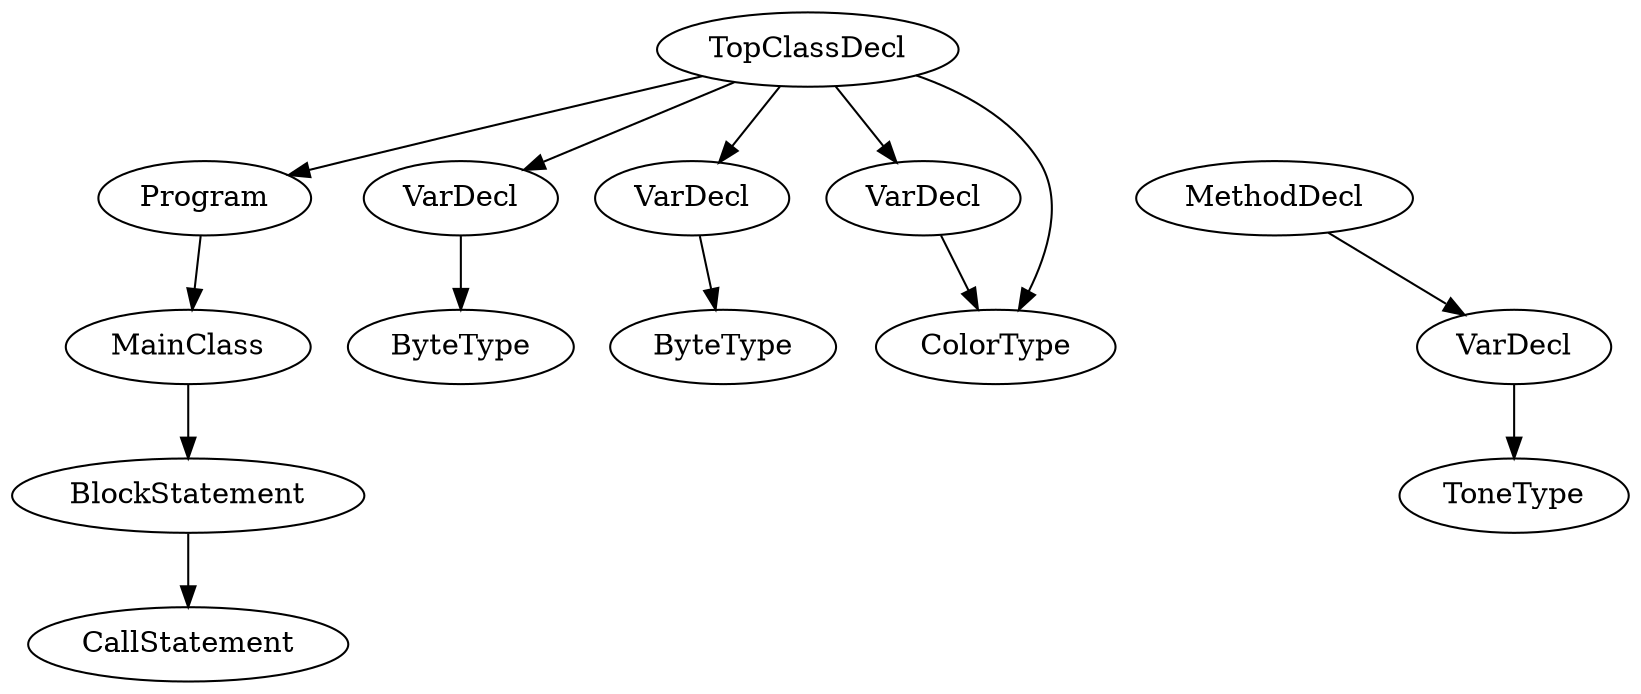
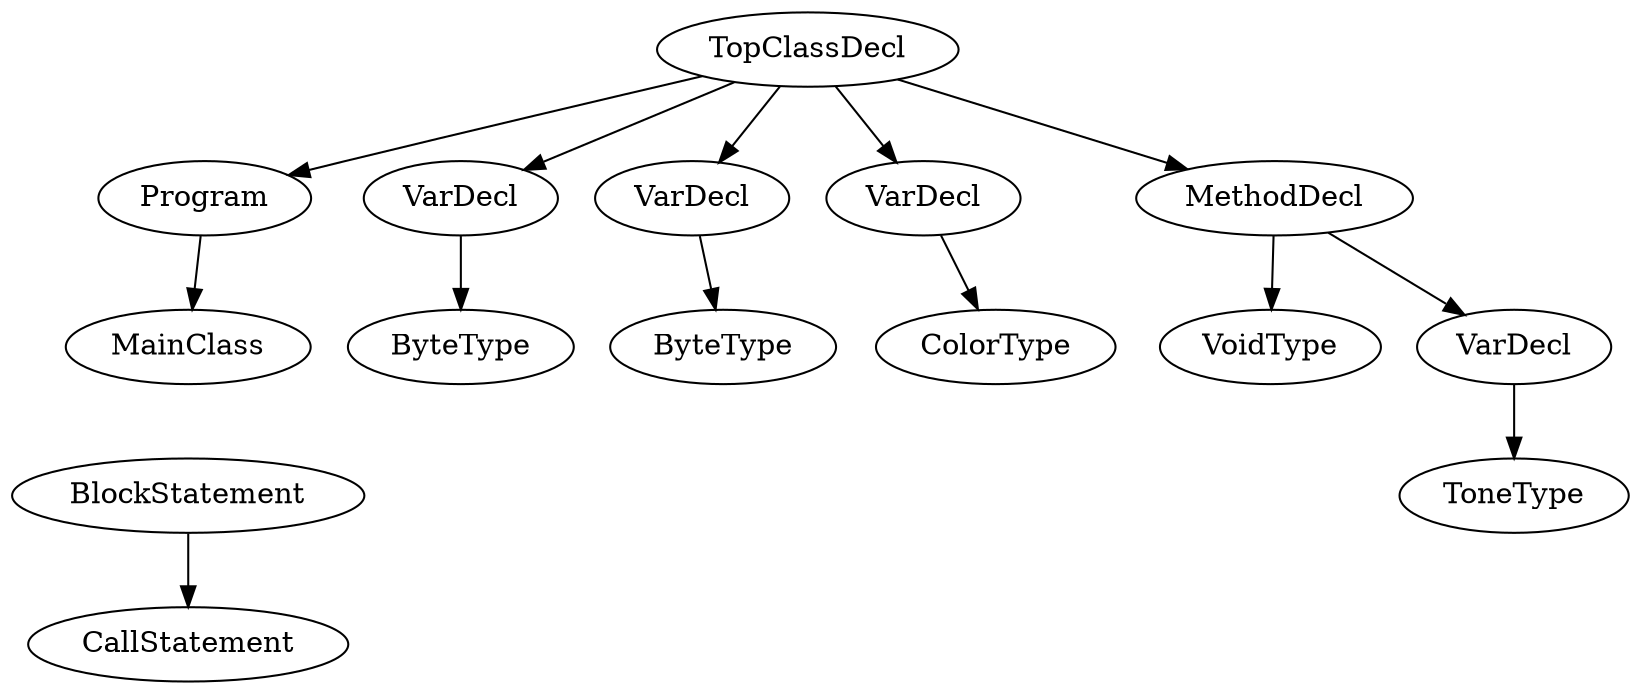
(1034, 155) -> (1032, 121)
none -> (1270, 347)
(188, 411) -> none
